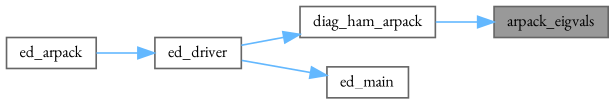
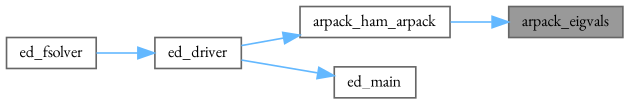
(368, 22) -> (375, 22)
(51, 53) -> (51, 53)
